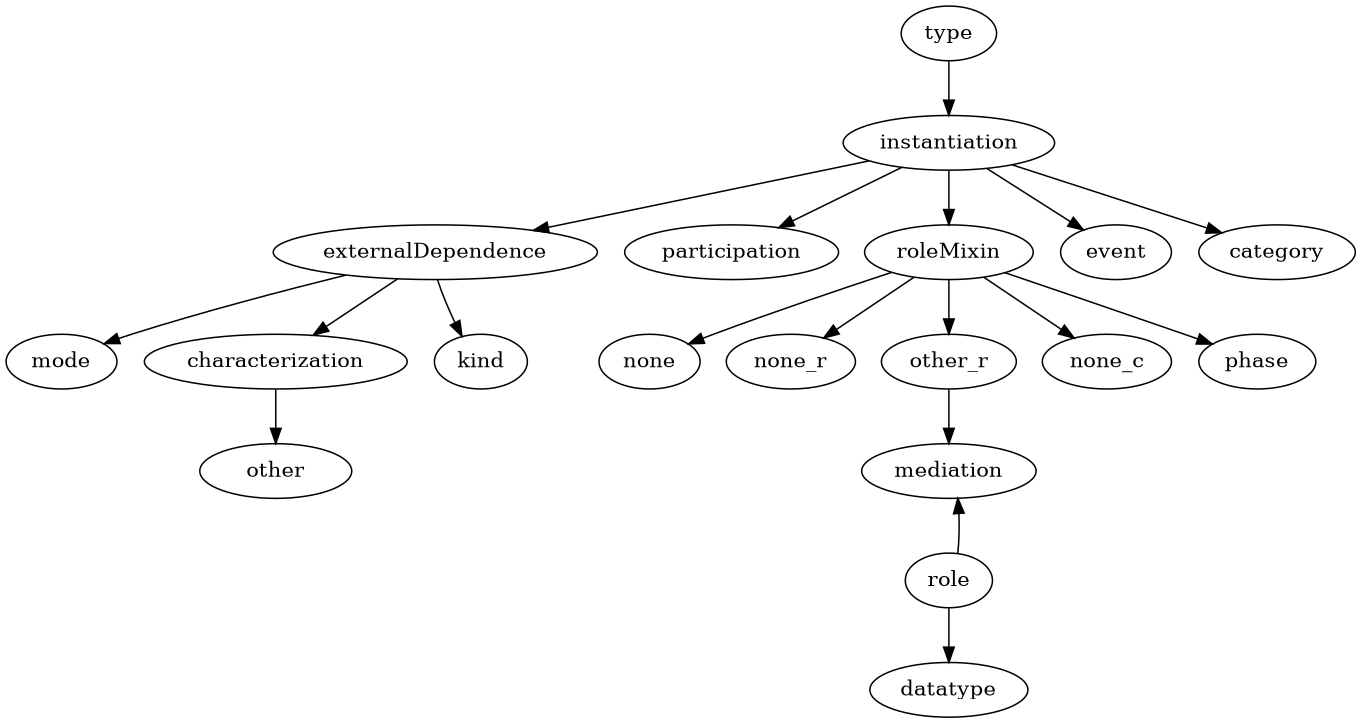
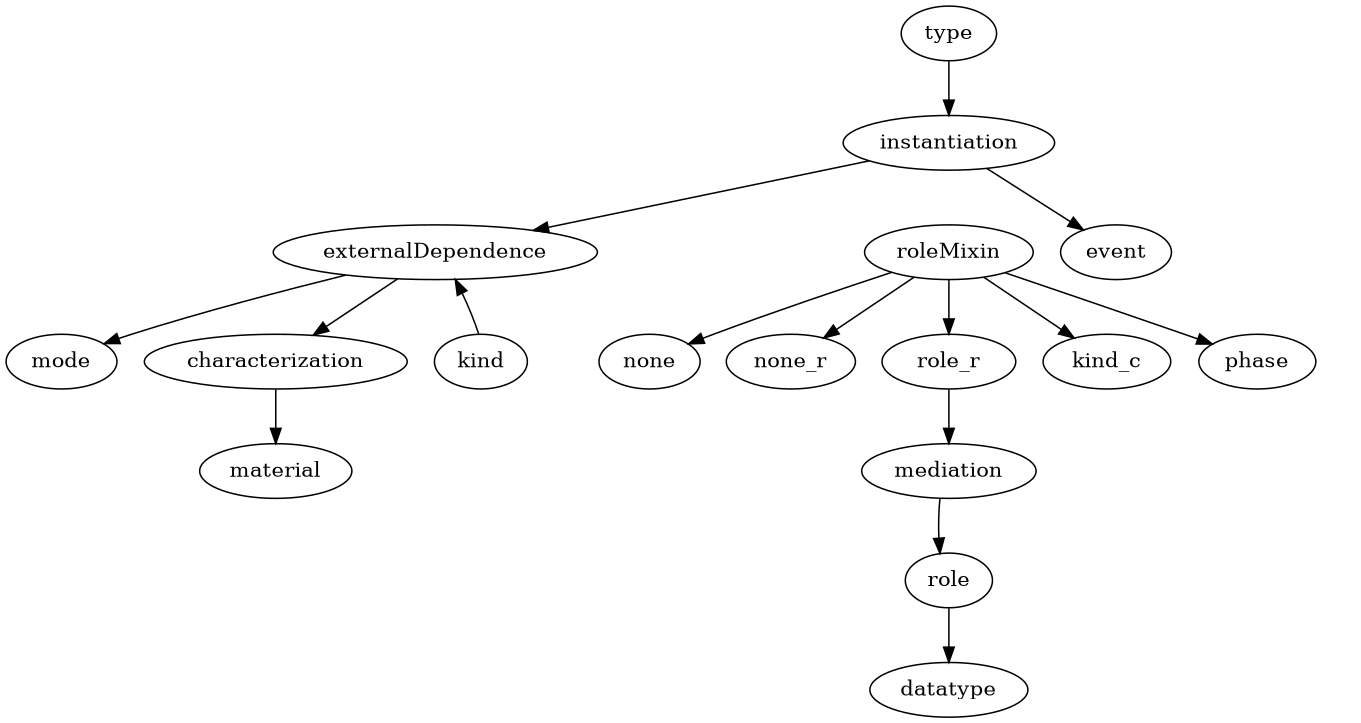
(949, 190) -> none
(732, 252) -> none
(1277, 252) -> none
(446, 302) -> (471, 313)
(949, 362) -> (949, 362)
(1107, 362) -> (1107, 362)
(276, 471) -> (276, 471)
(959, 534) -> (939, 518)
